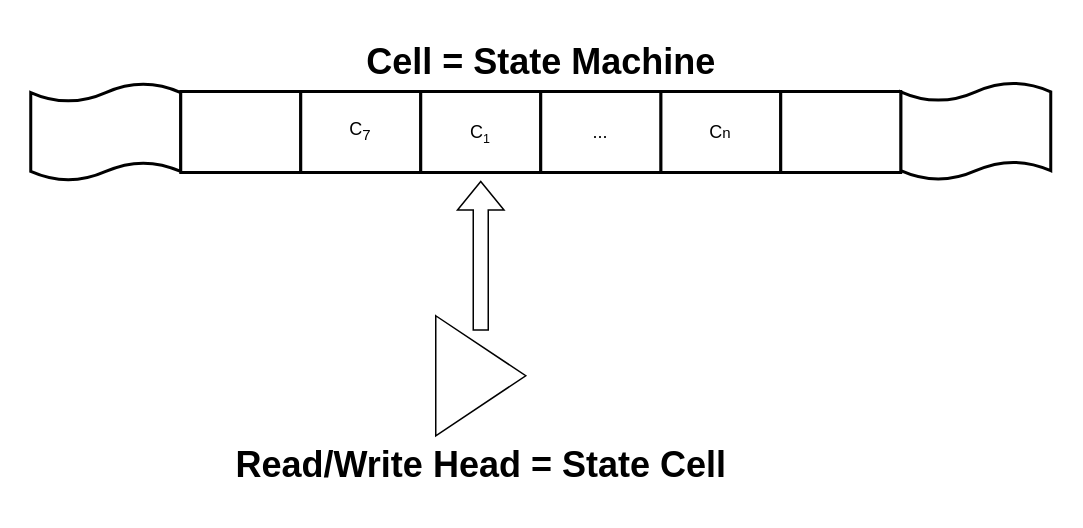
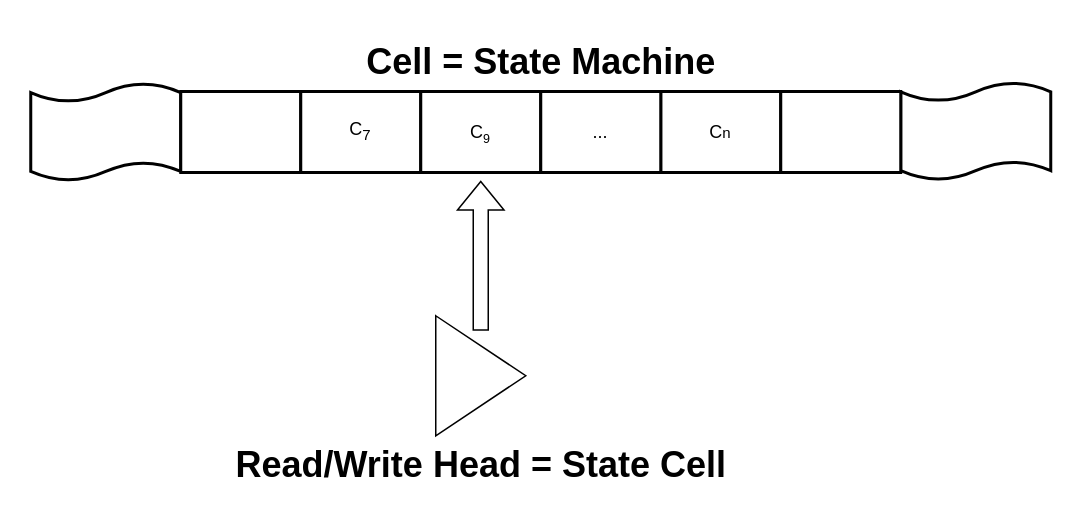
(481, 133) -> (481, 133)
